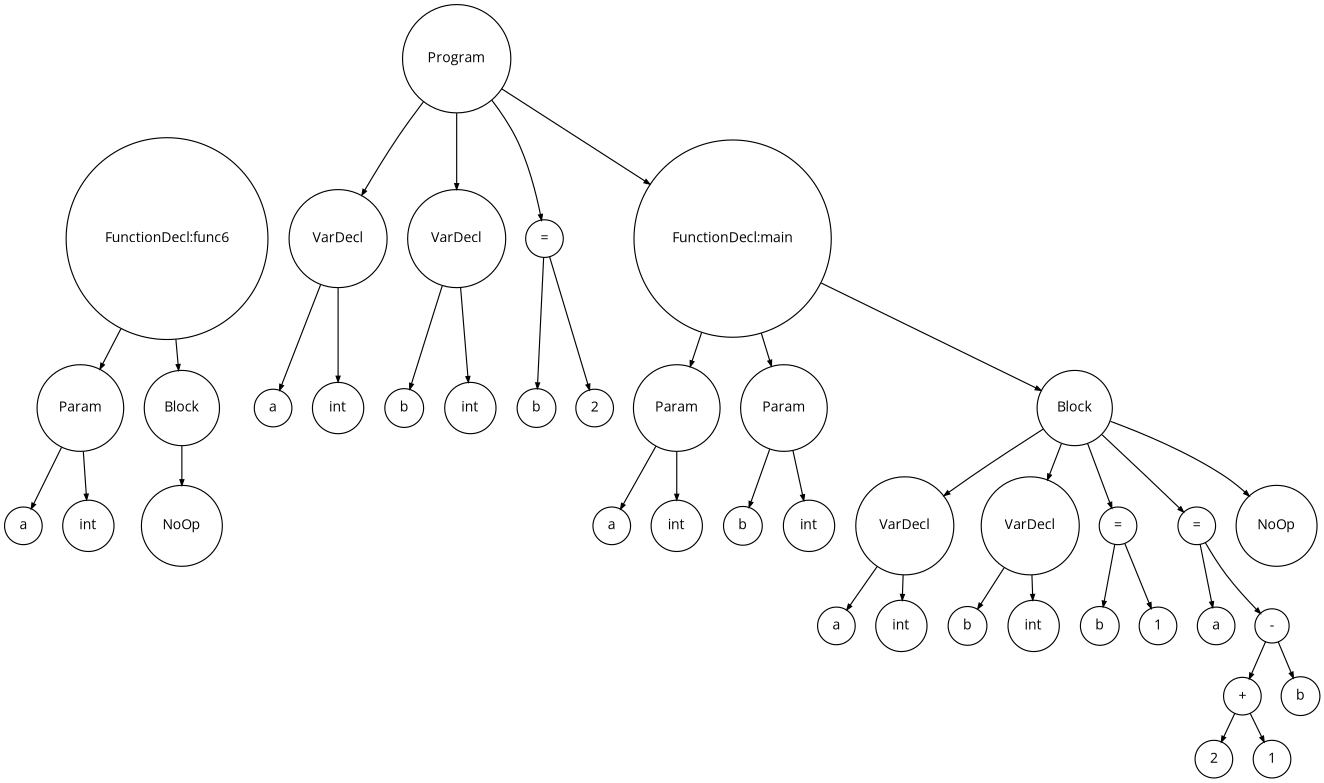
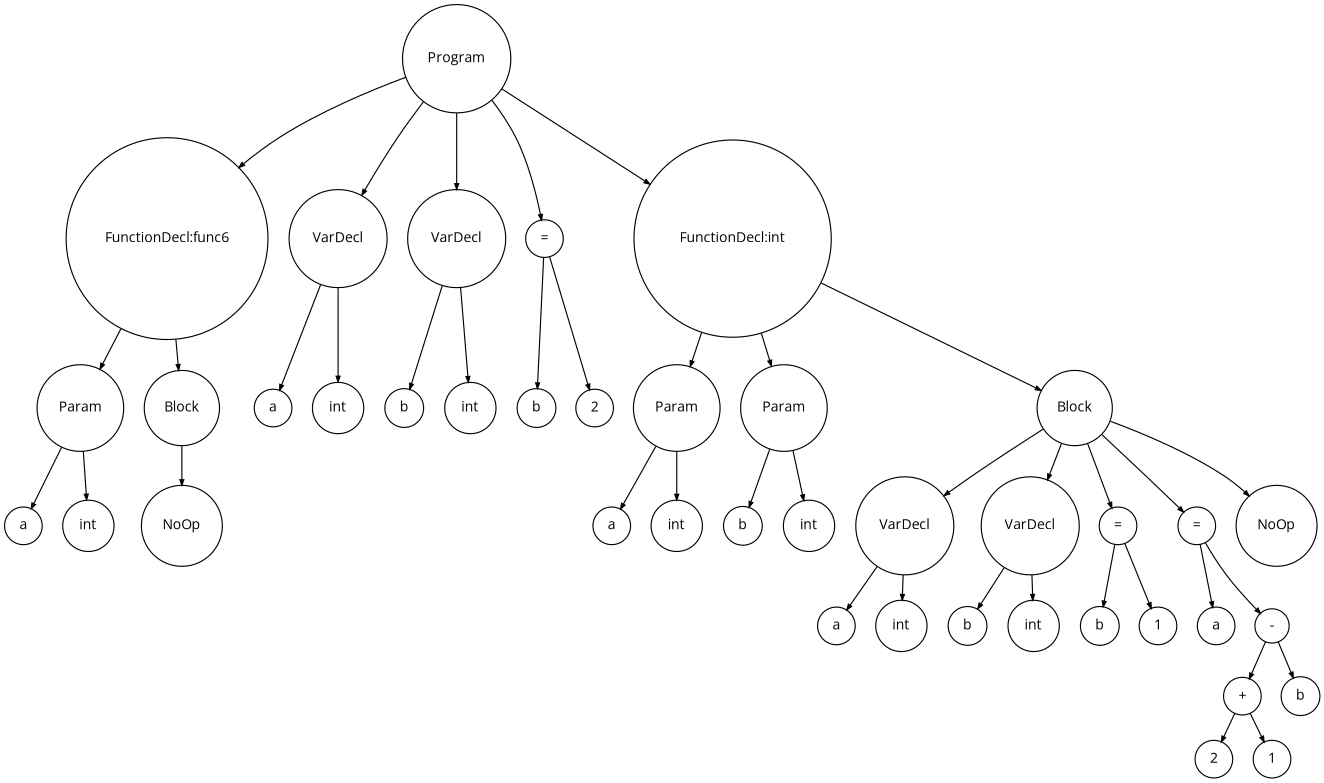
none -> (321, 114)
(733, 239) -> (733, 239)
